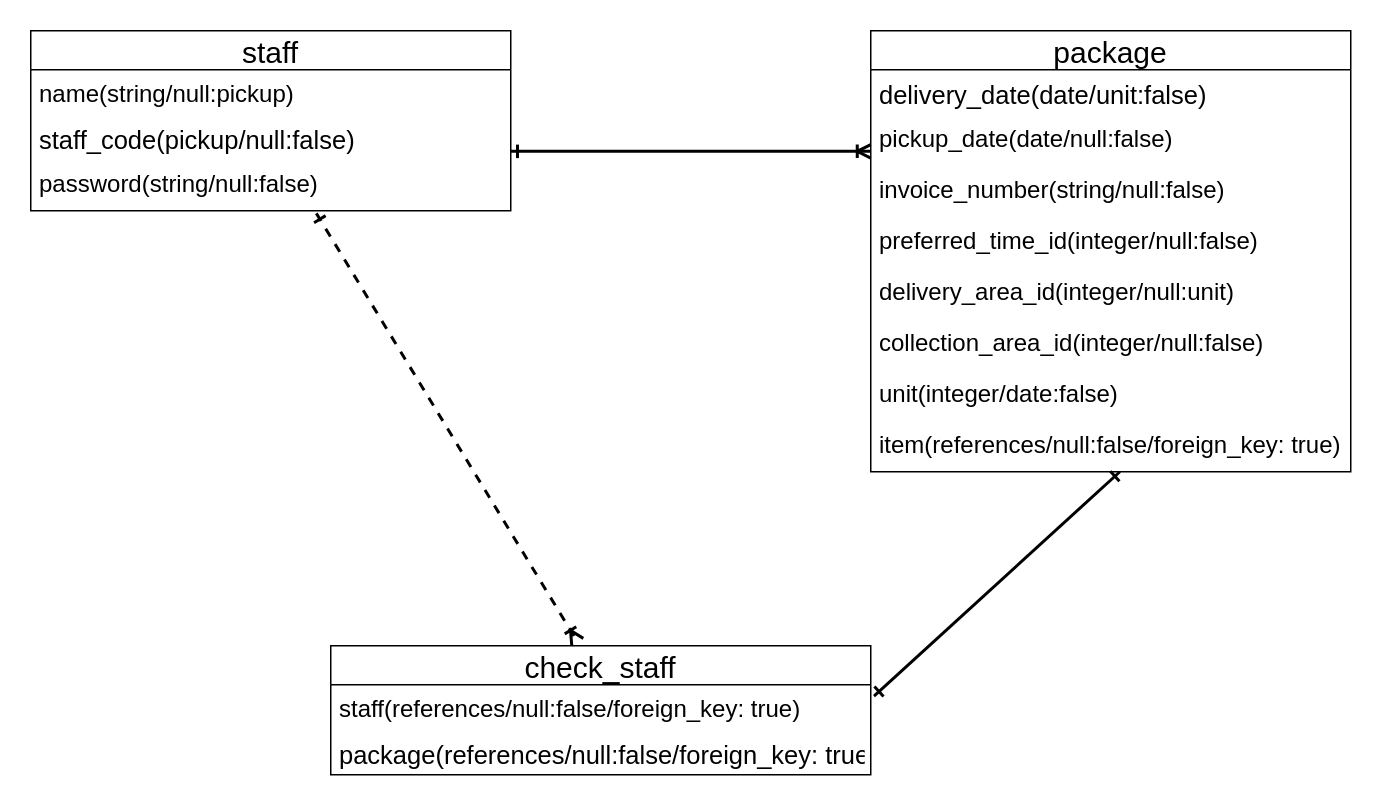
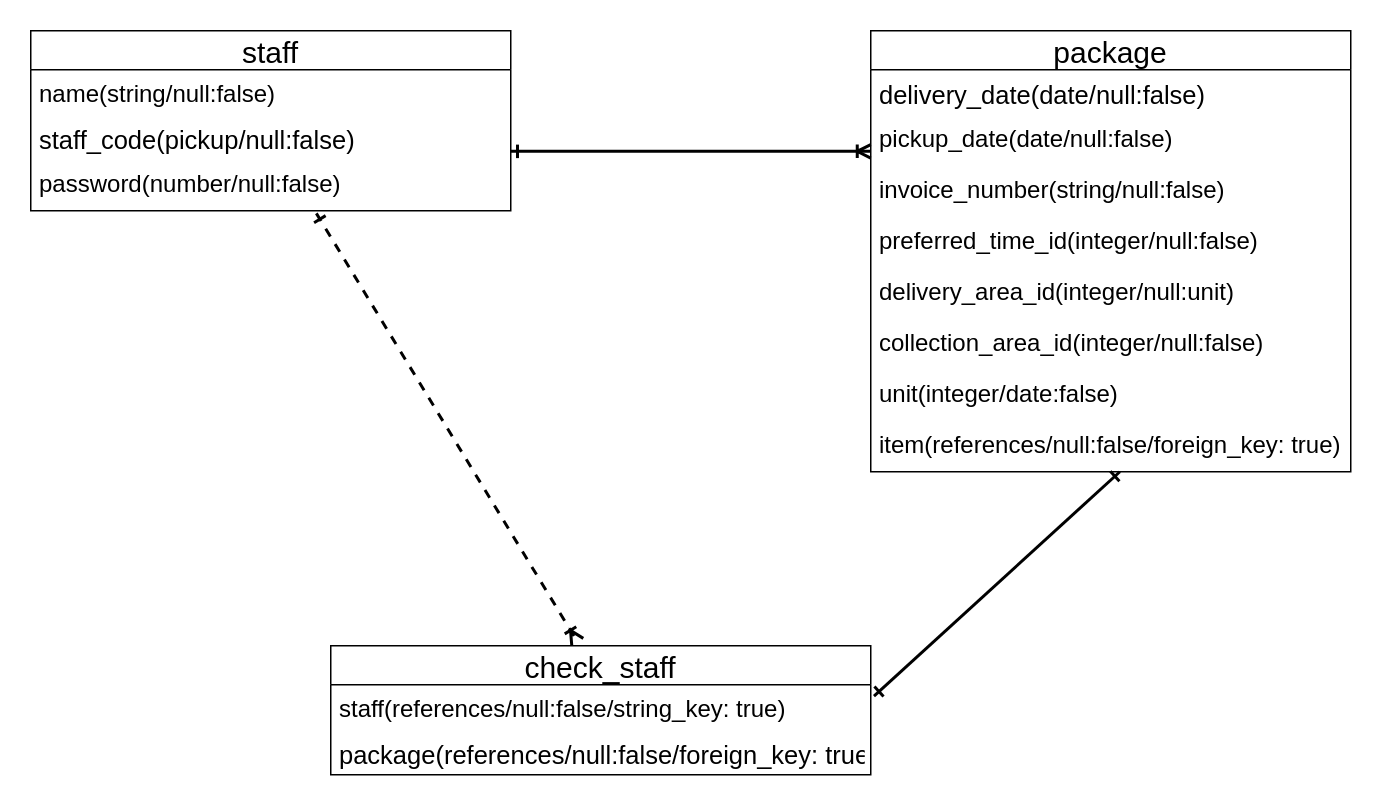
(185, 94) -> (178, 94)
(1077, 95) -> (1073, 95)
(205, 184) -> (208, 184)
(626, 709) -> (620, 709)
